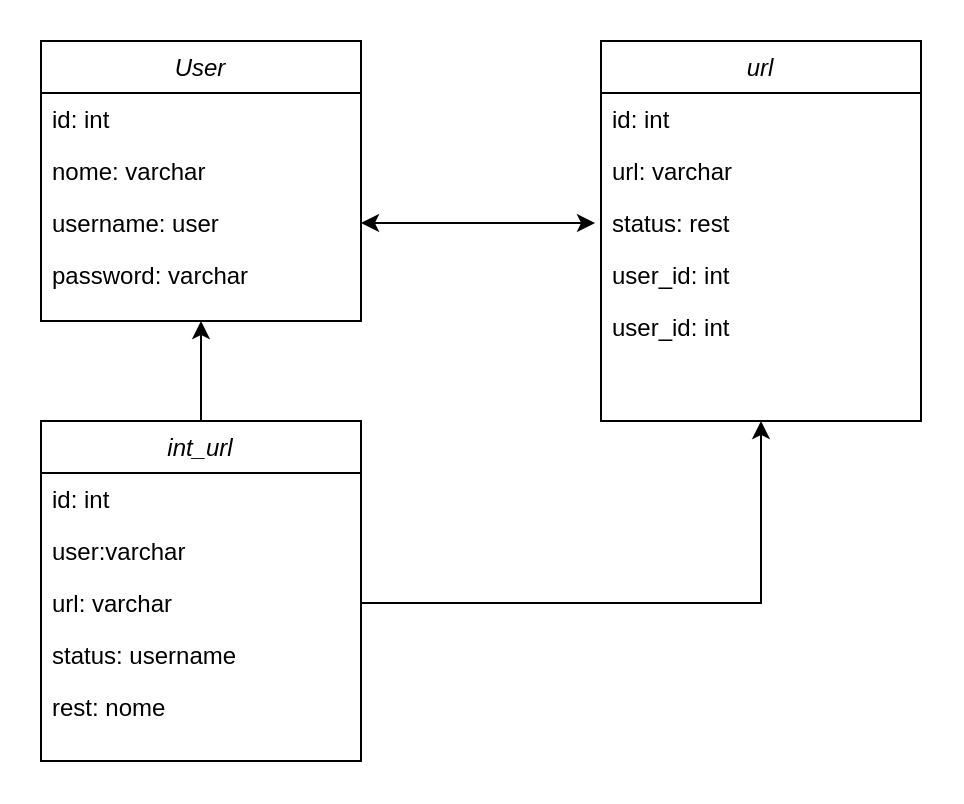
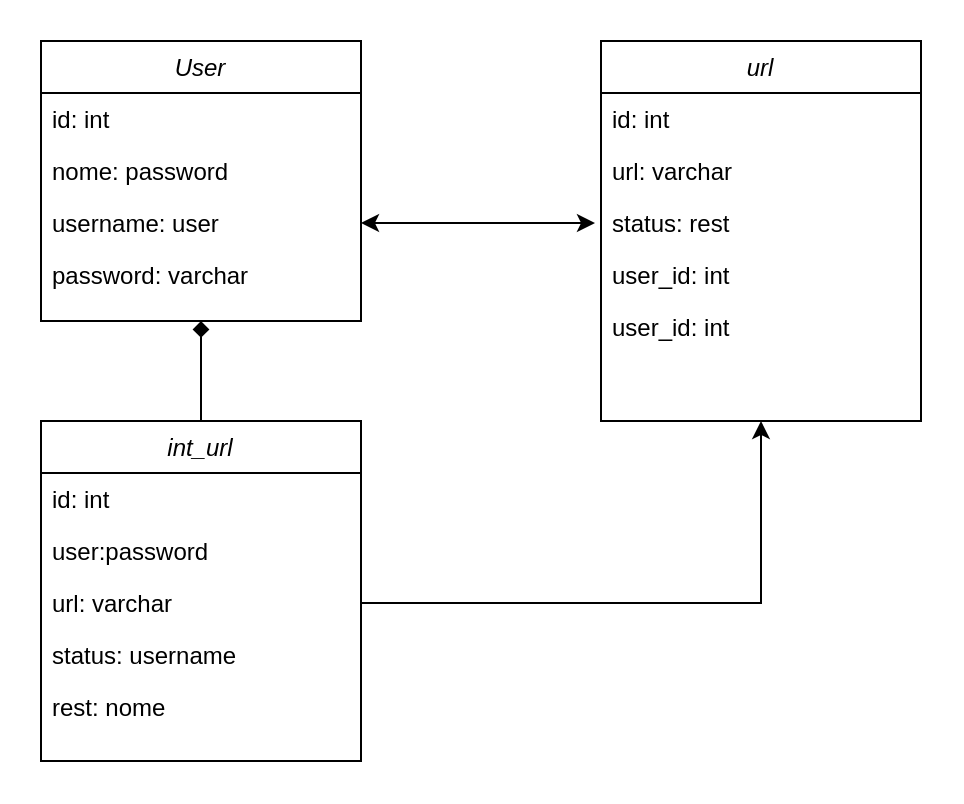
(133, 172) -> (140, 172)
(201, 336) -> (201, 337)
(130, 552) -> (136, 552)
